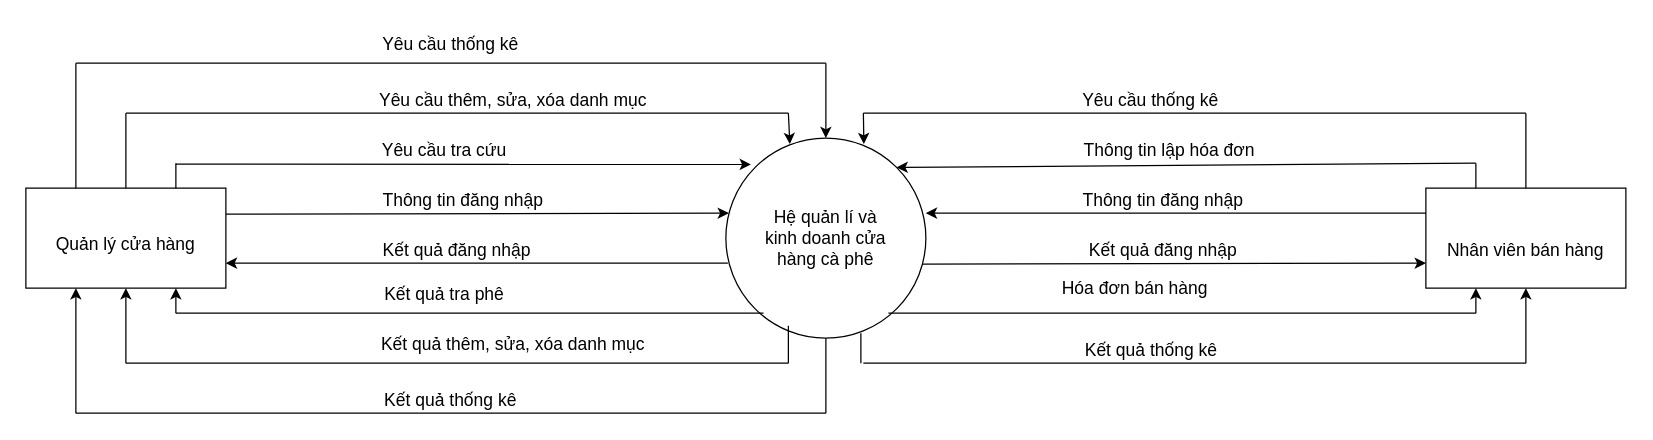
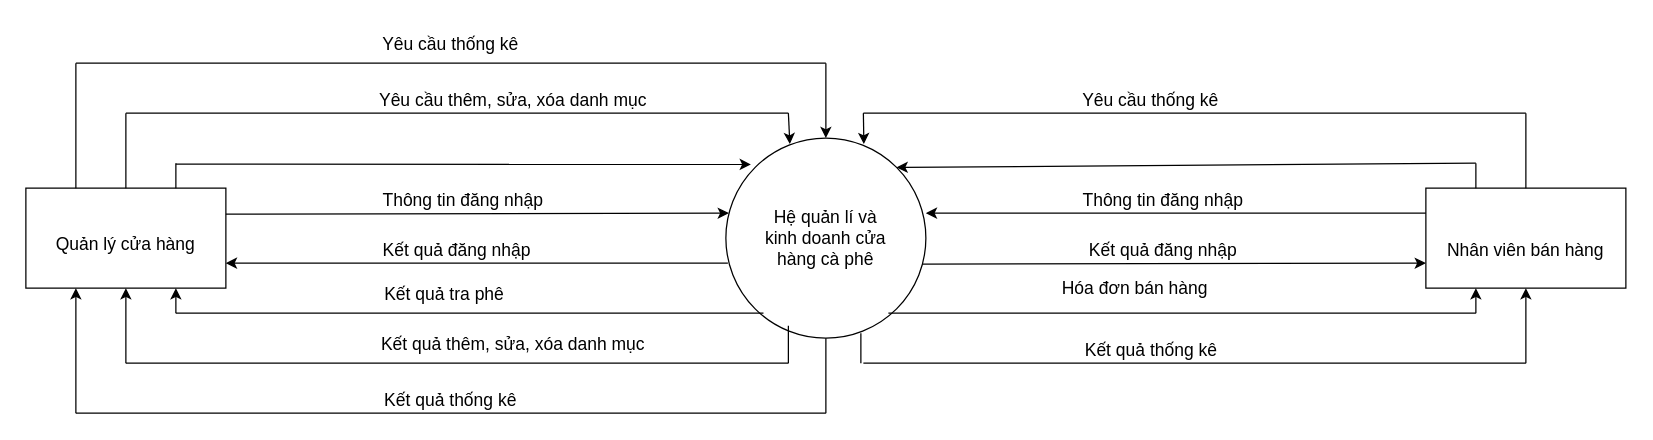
(444, 151) -> none
(1169, 151) -> none
